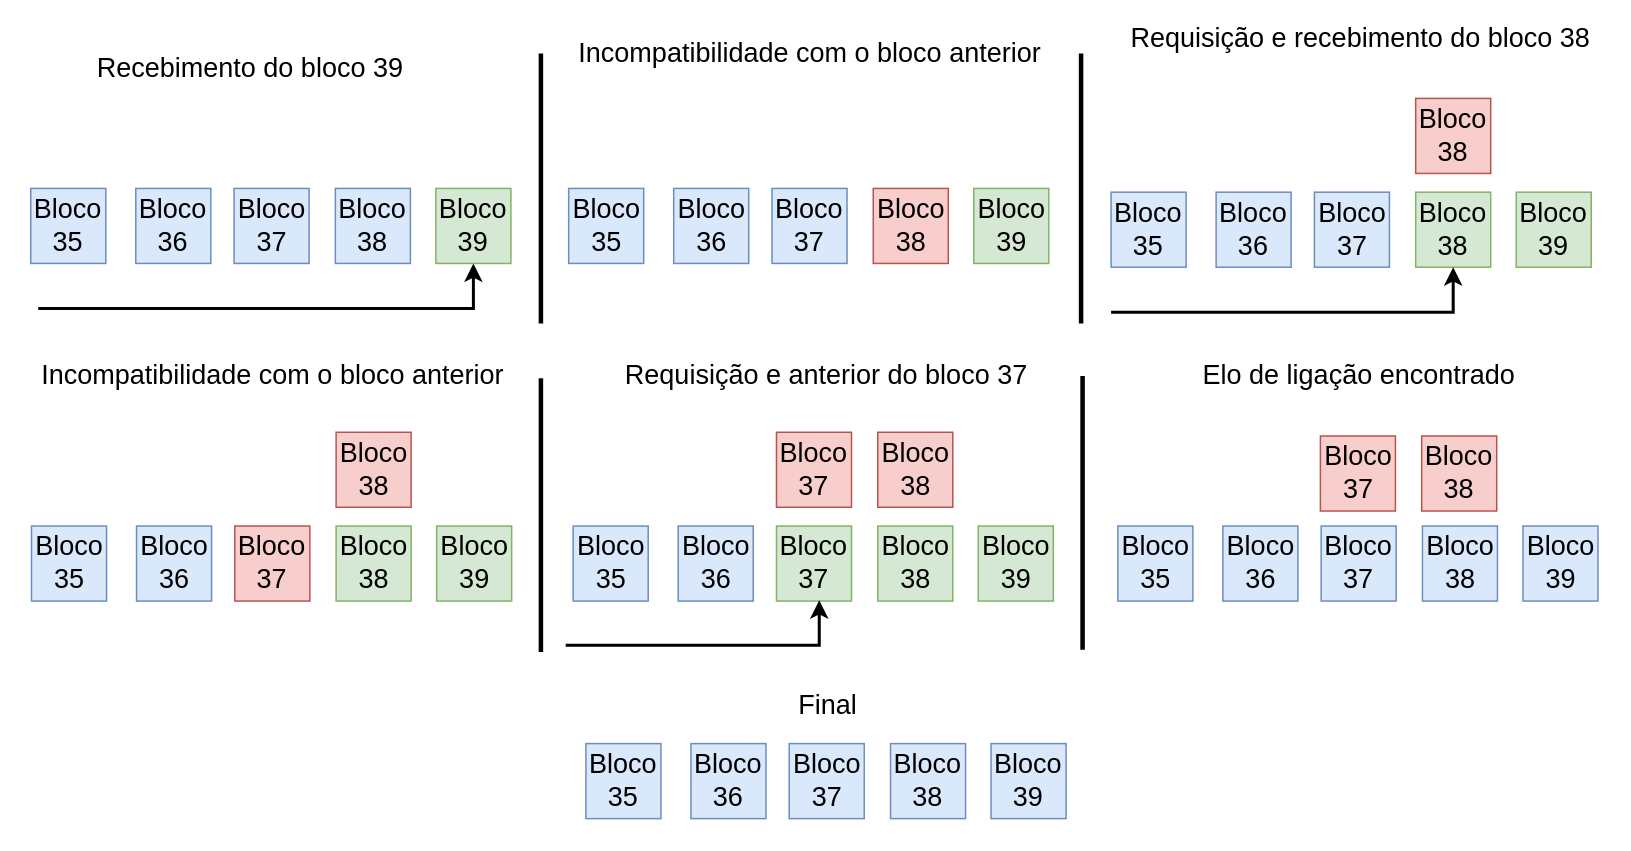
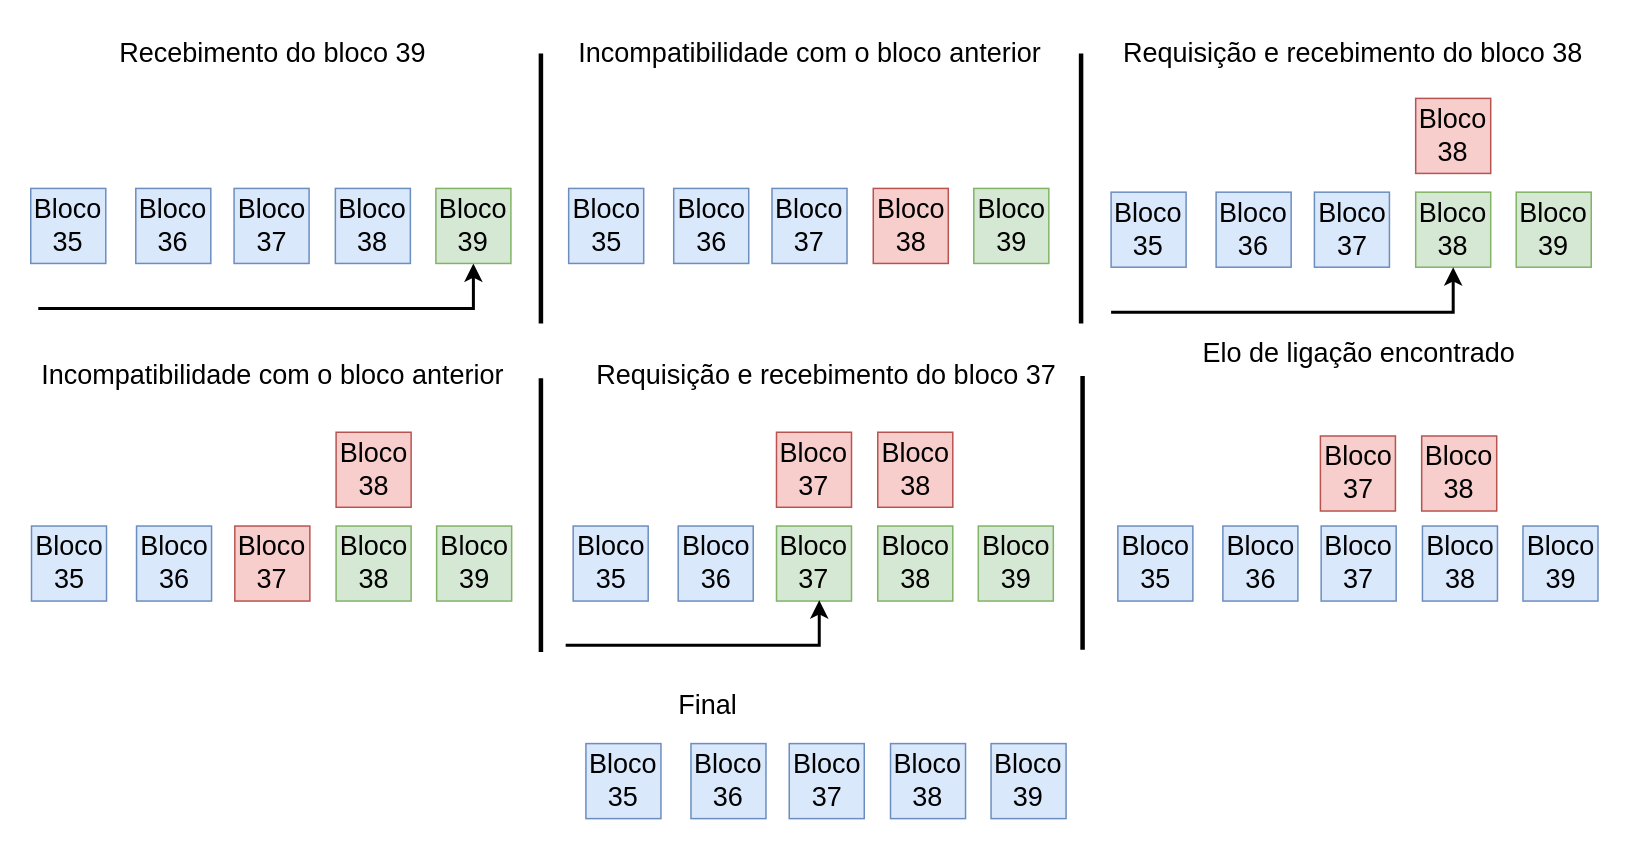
(1359, 38) -> (1352, 53)
(250, 68) -> (272, 53)
(827, 376) -> (827, 376)
(1358, 376) -> (1358, 353)
(827, 706) -> (707, 706)
